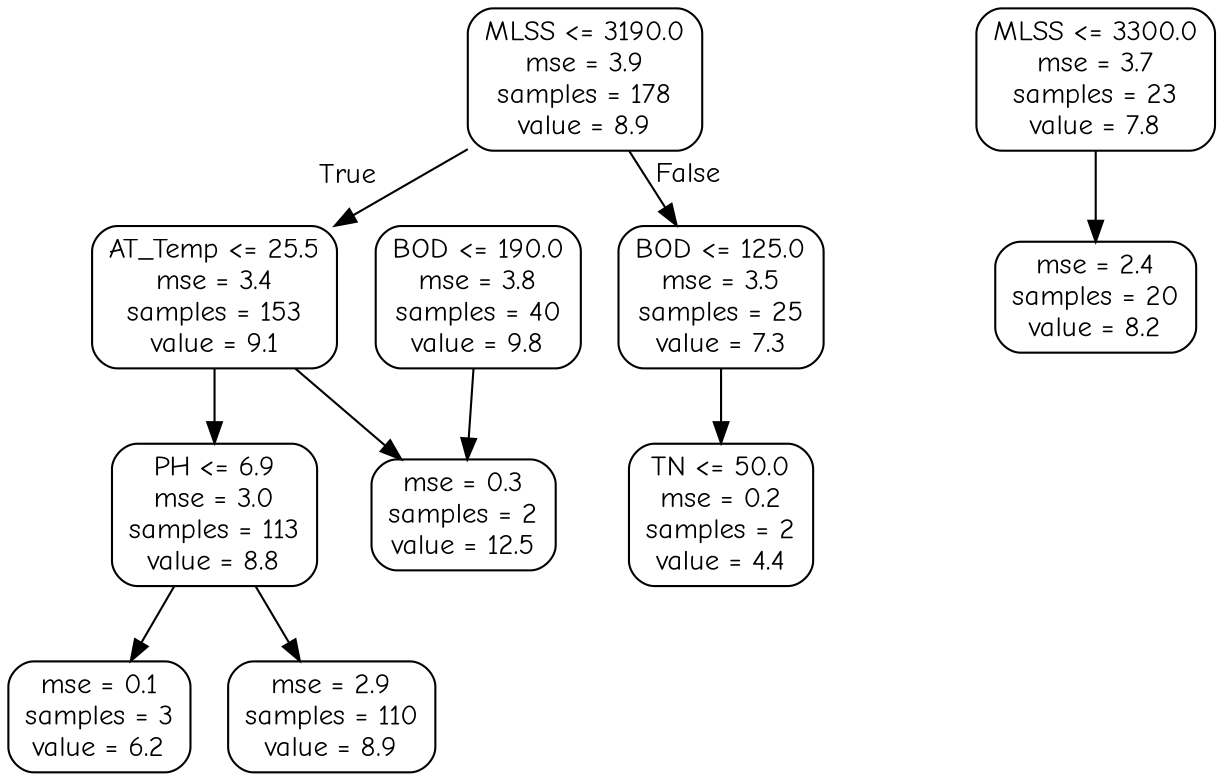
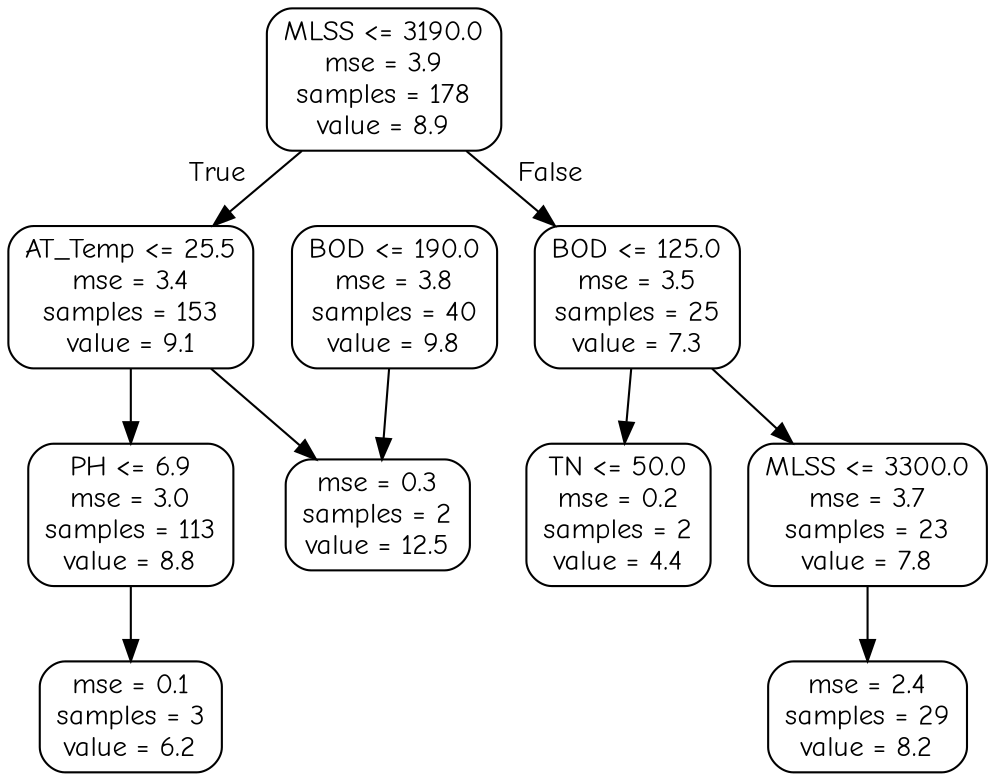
(1096, 297) -> (868, 717)
none -> (745, 399)
(332, 717) -> none
